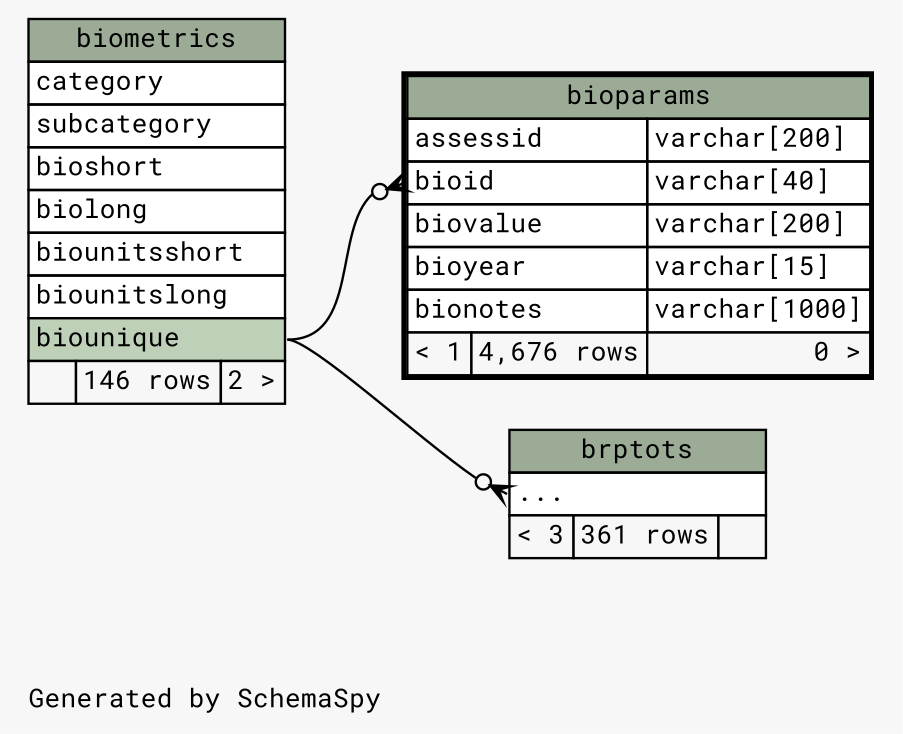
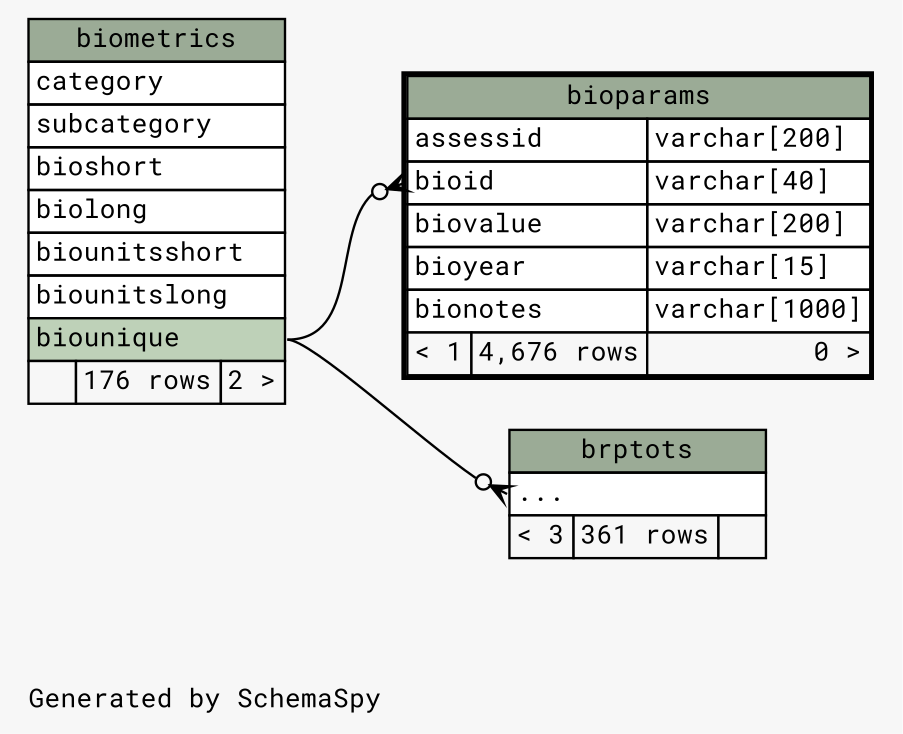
(148, 381) -> (148, 381)
